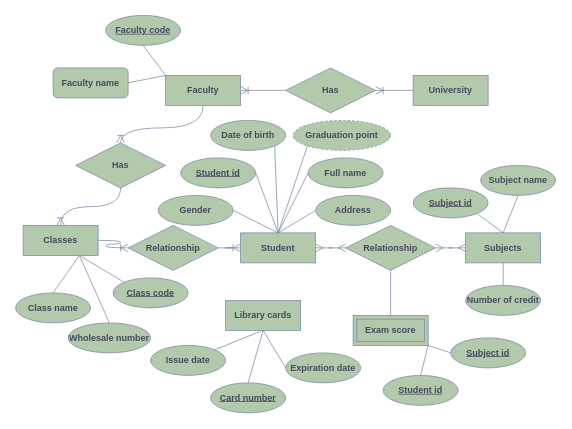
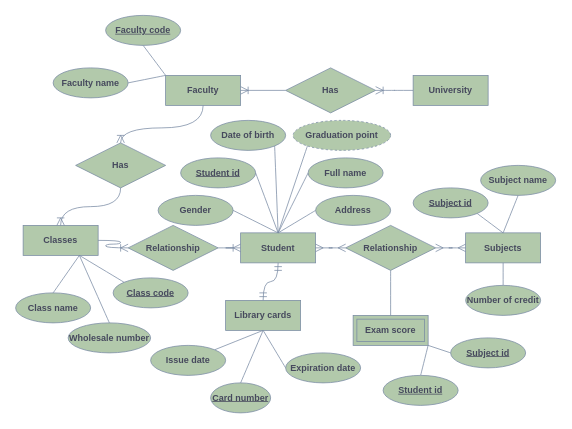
(90, 83) -> (90, 83)
none -> (269, 282)
(248, 398) -> (240, 398)
